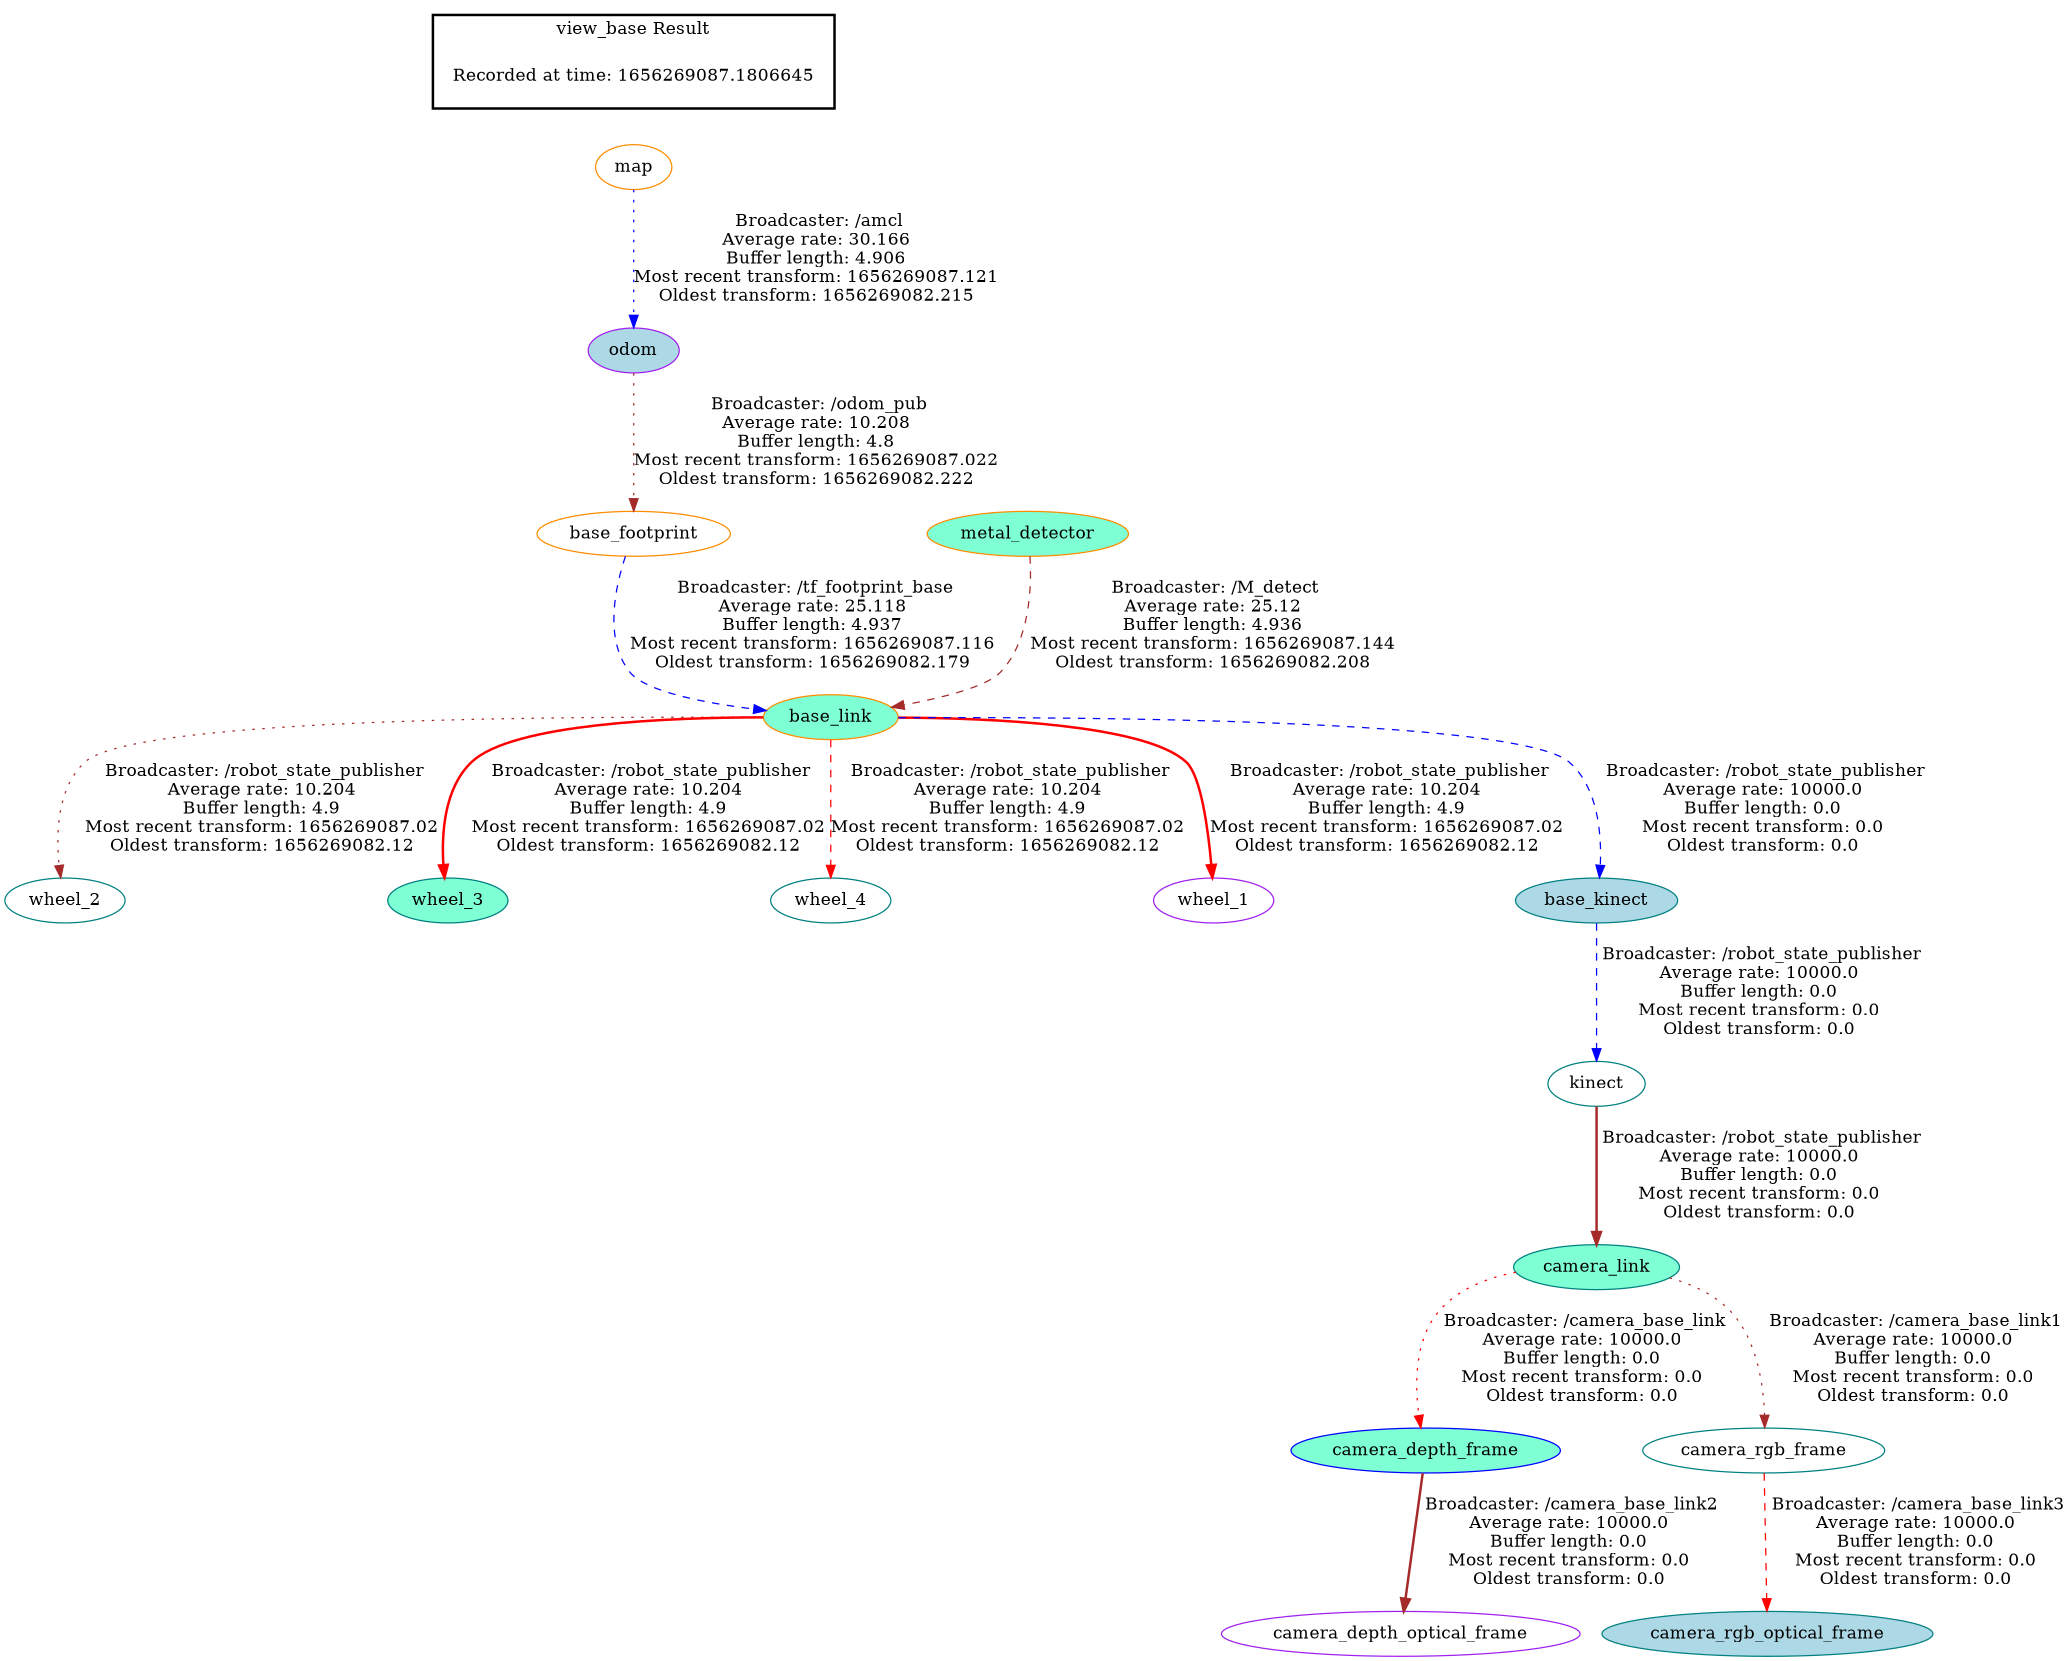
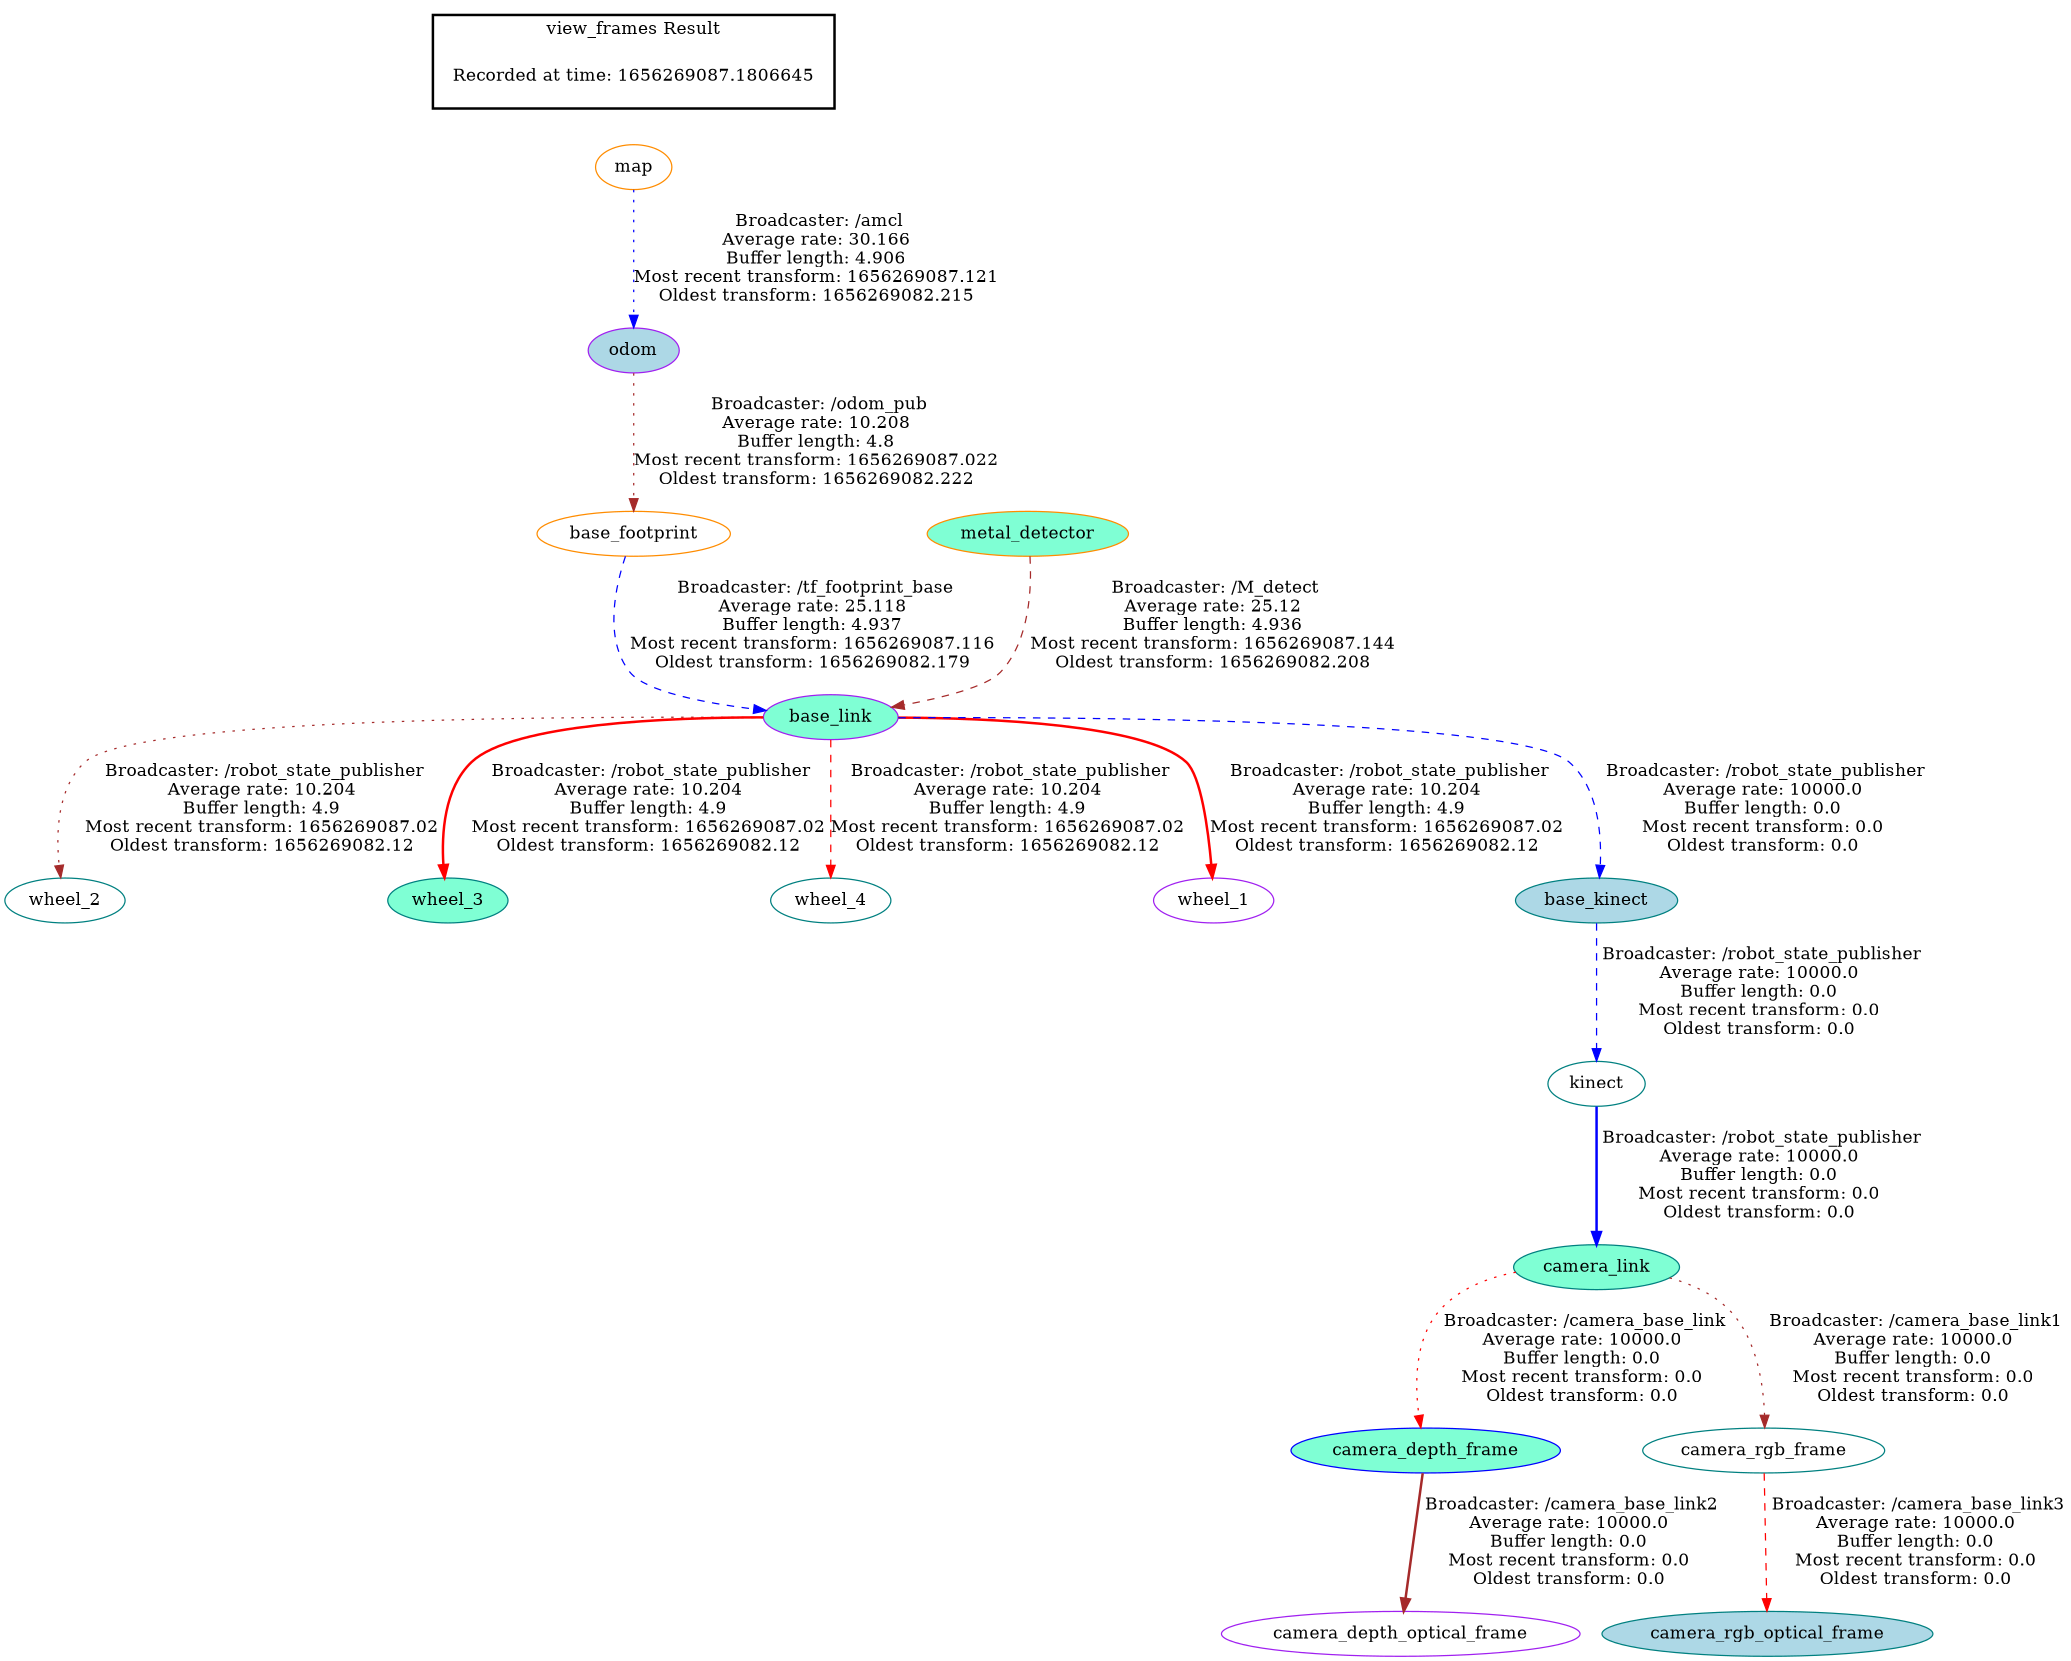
(634, 29) -> (634, 29)
(831, 717) -> (831, 717)
(1597, 1169) -> (1597, 1169)
